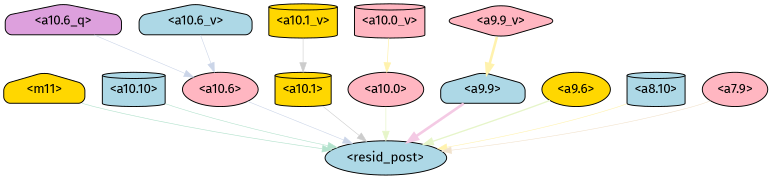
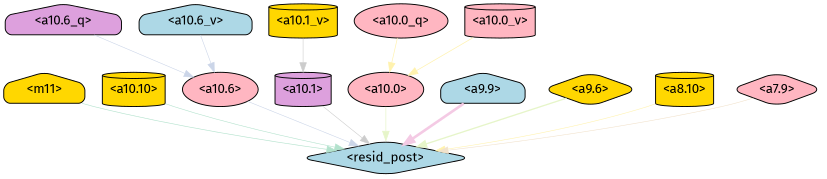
none -> (401, 21)
(501, 21) -> none
(134, 89) -> (134, 89)
(303, 89) -> (303, 89)
(576, 89) -> (590, 89)
(656, 89) -> (685, 89)
(735, 89) -> (777, 89)
(386, 158) -> (386, 158)
